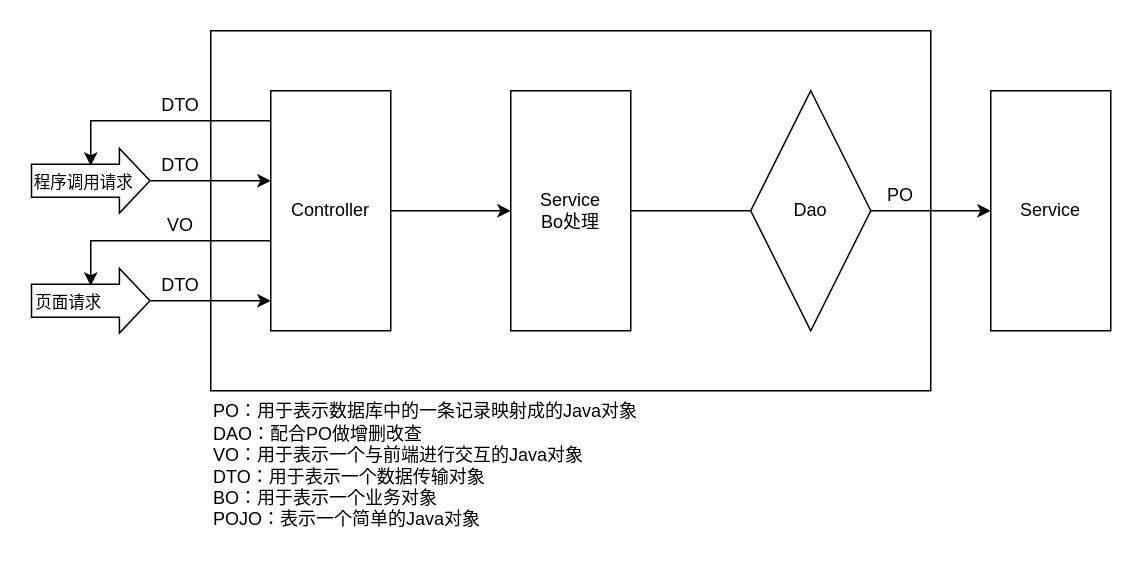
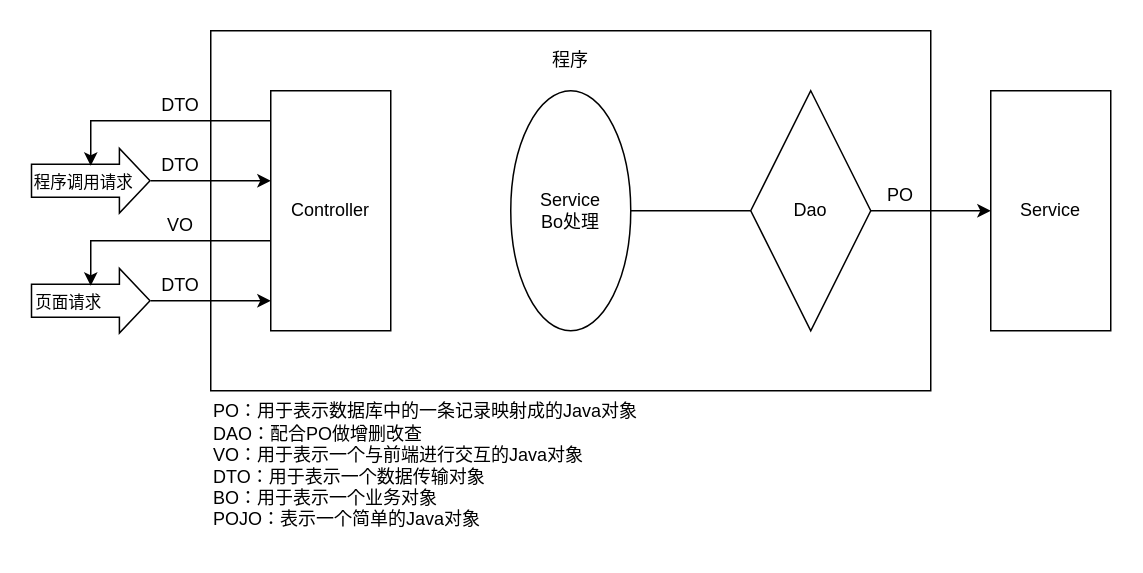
none -> (571, 61)
(446, 211) -> none
(571, 211) -> (571, 211)
